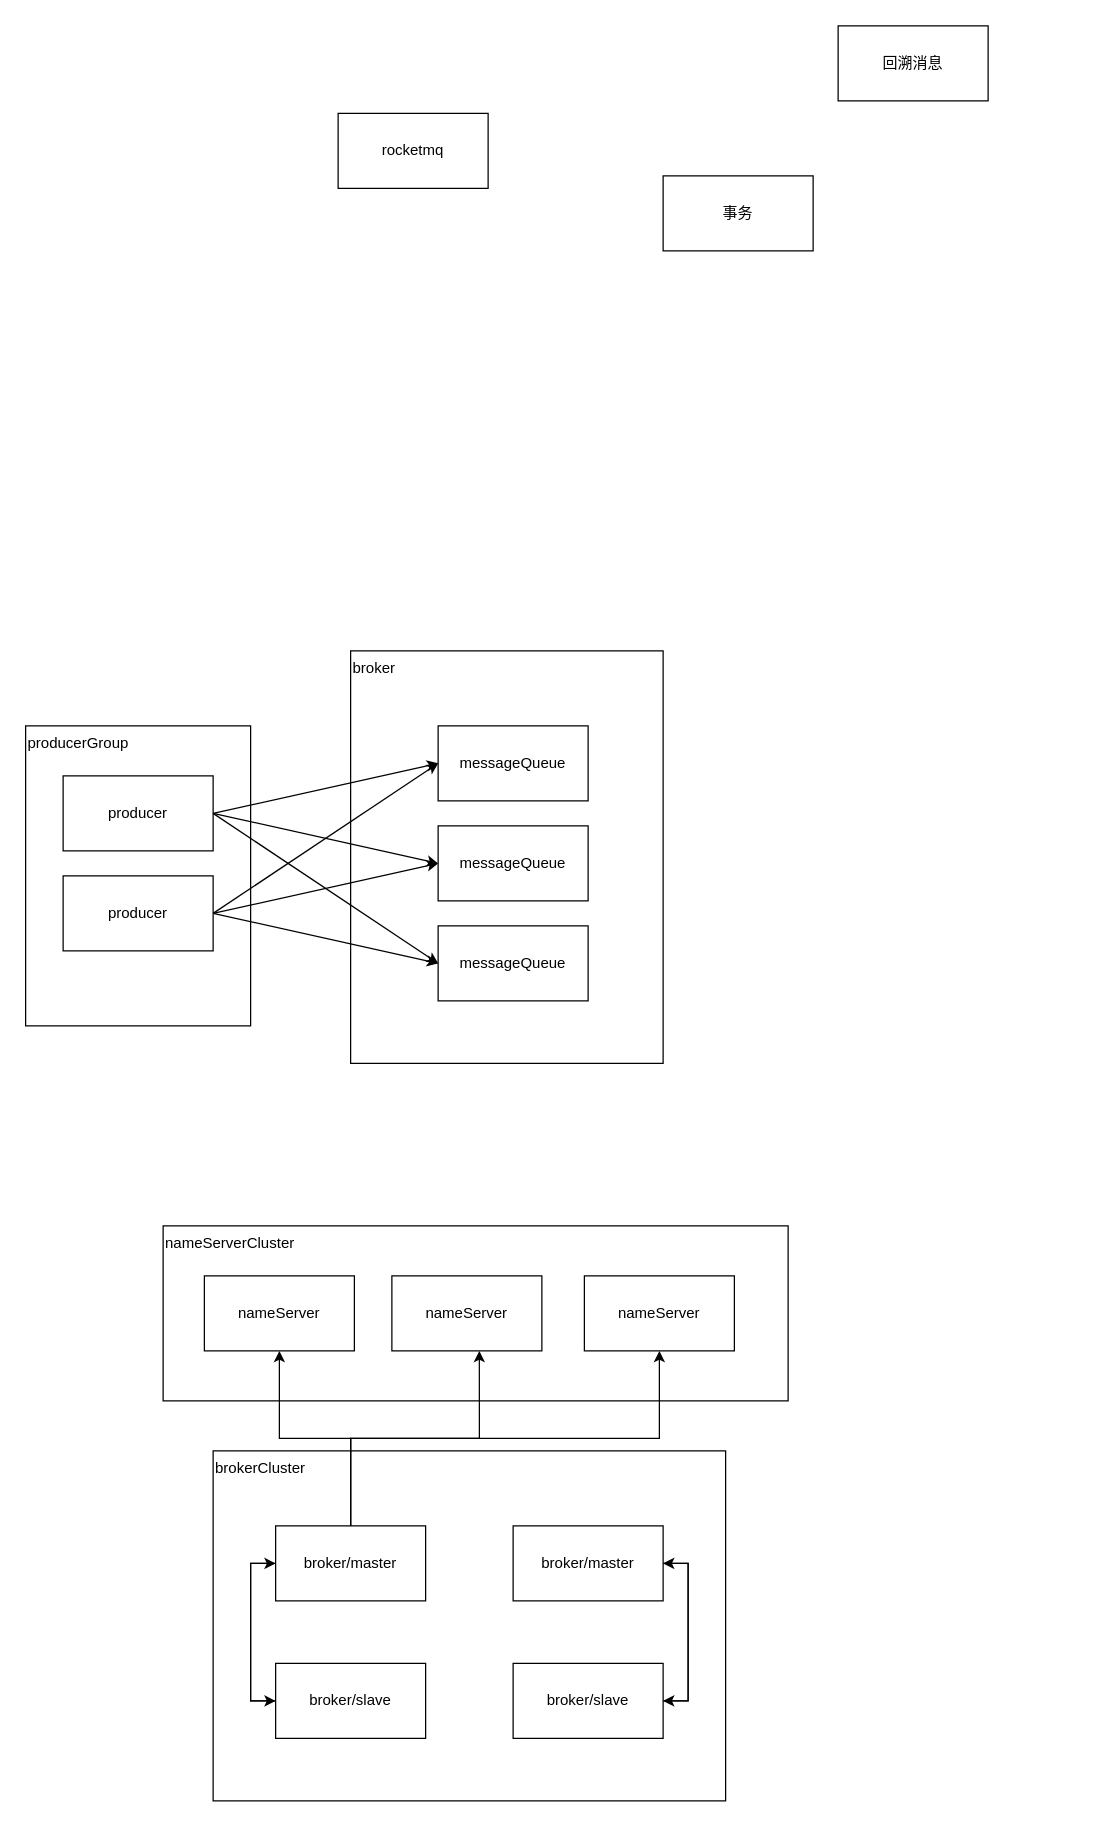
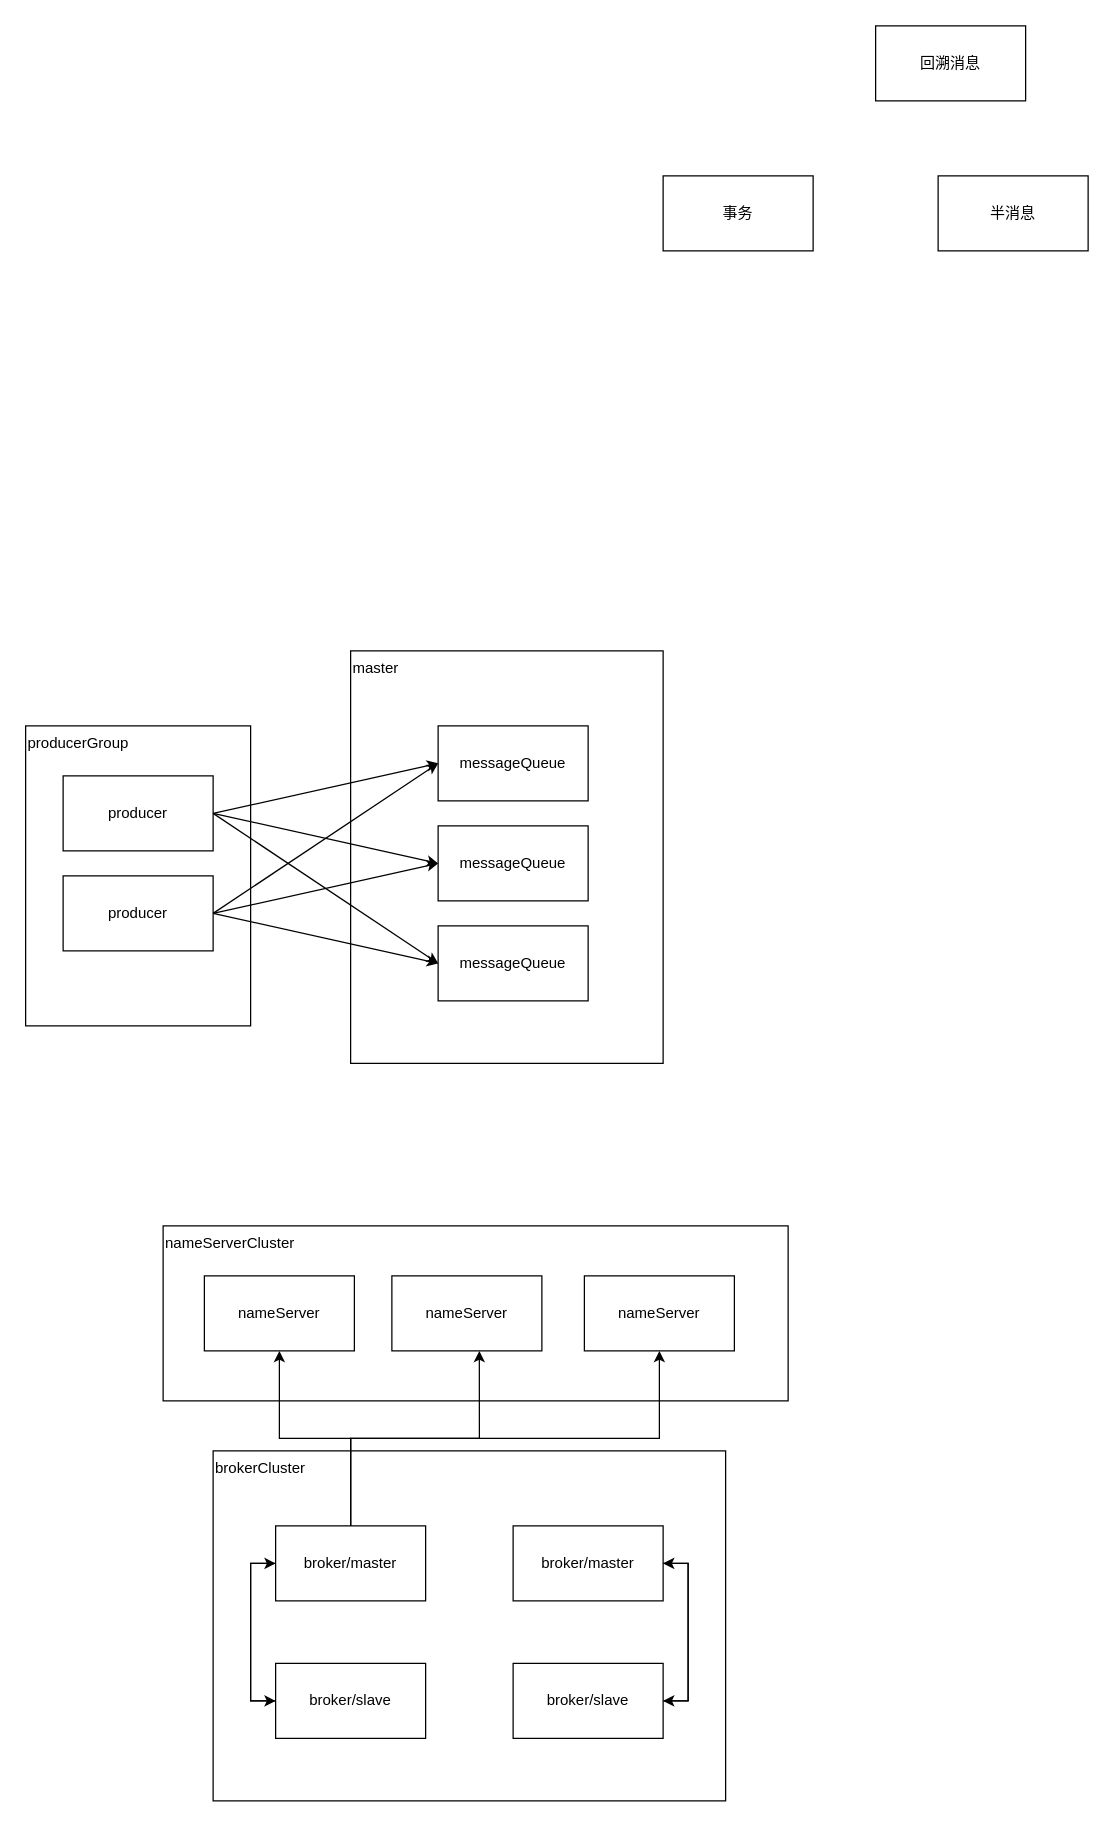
(913, 63) -> (951, 63)
(413, 151) -> none
none -> (1013, 213)
(378, 668) -> (378, 668)
